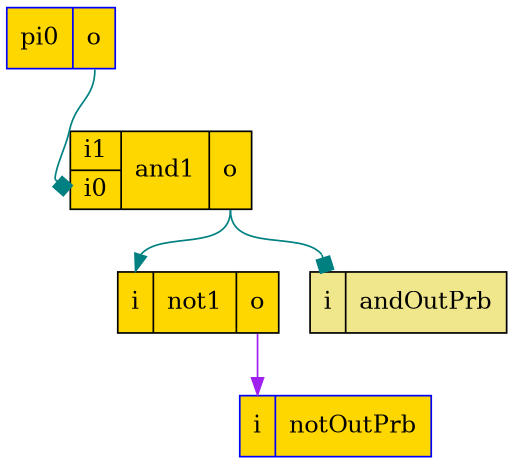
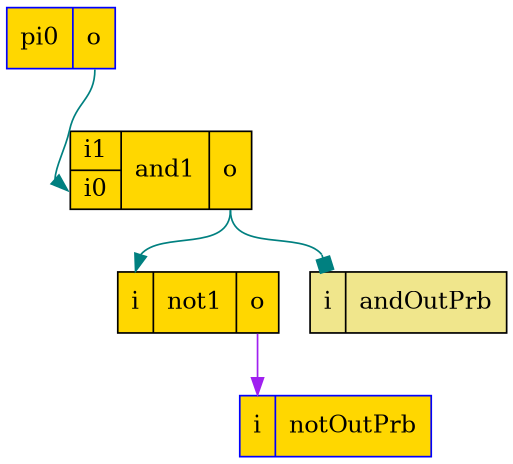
(72, 123) -> (72, 123)
